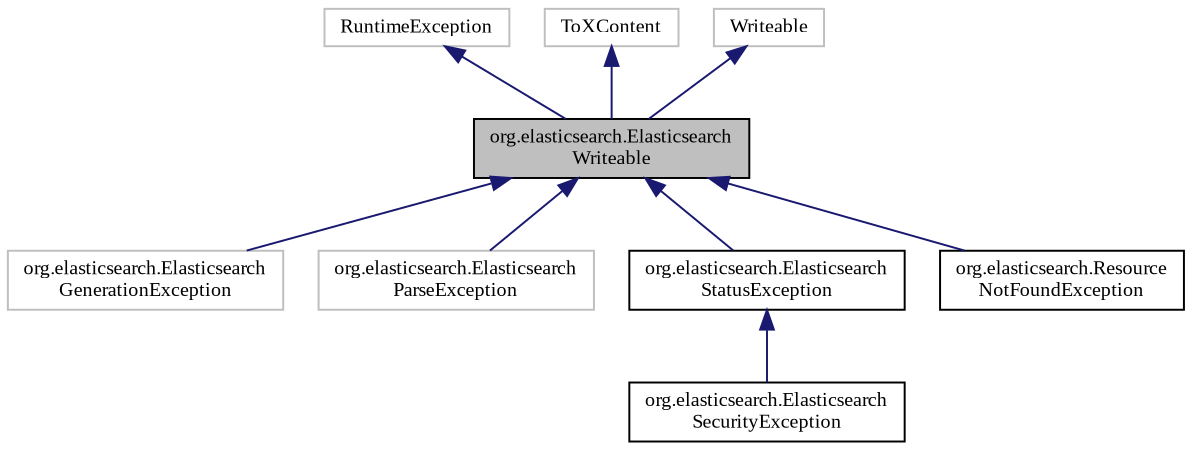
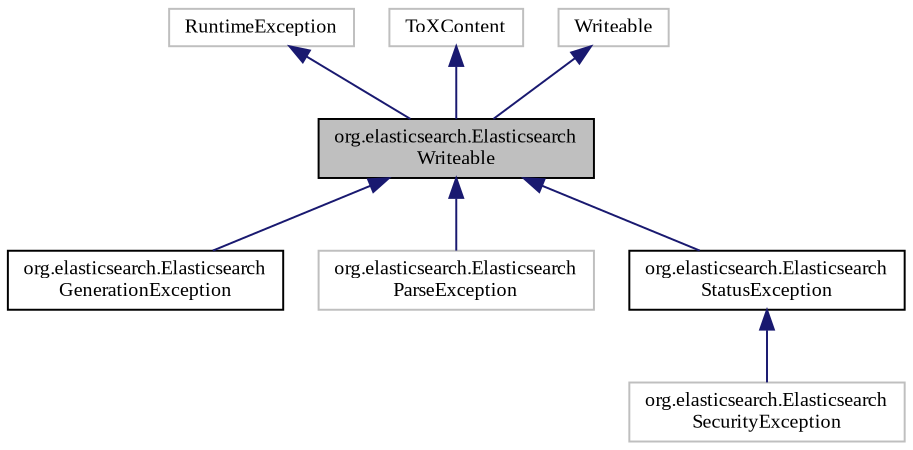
(146, 280) -> (146, 280)
(1062, 280) -> none
(767, 412) -> (767, 412)
